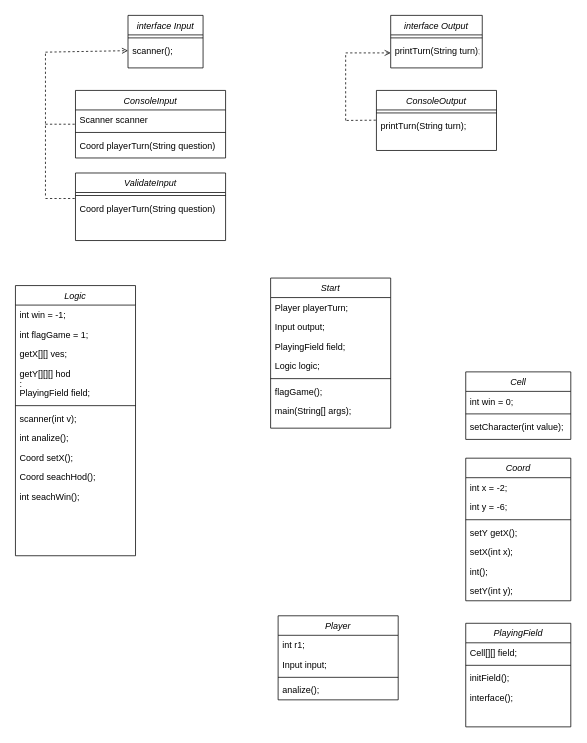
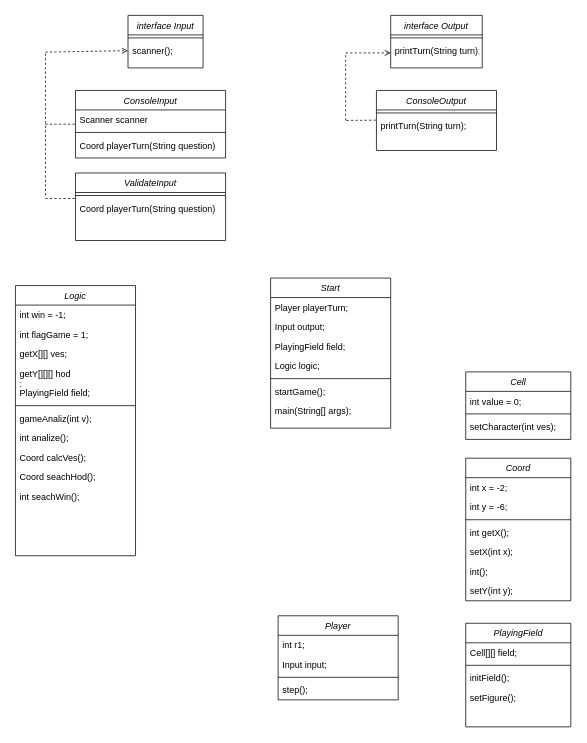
(300, 392) -> (304, 392)
(493, 401) -> (498, 401)
(54, 419) -> (59, 419)
(525, 427) -> (521, 427)
(50, 458) -> (56, 458)
(497, 533) -> (494, 533)
(304, 690) -> (298, 690)
(497, 698) -> (497, 698)
